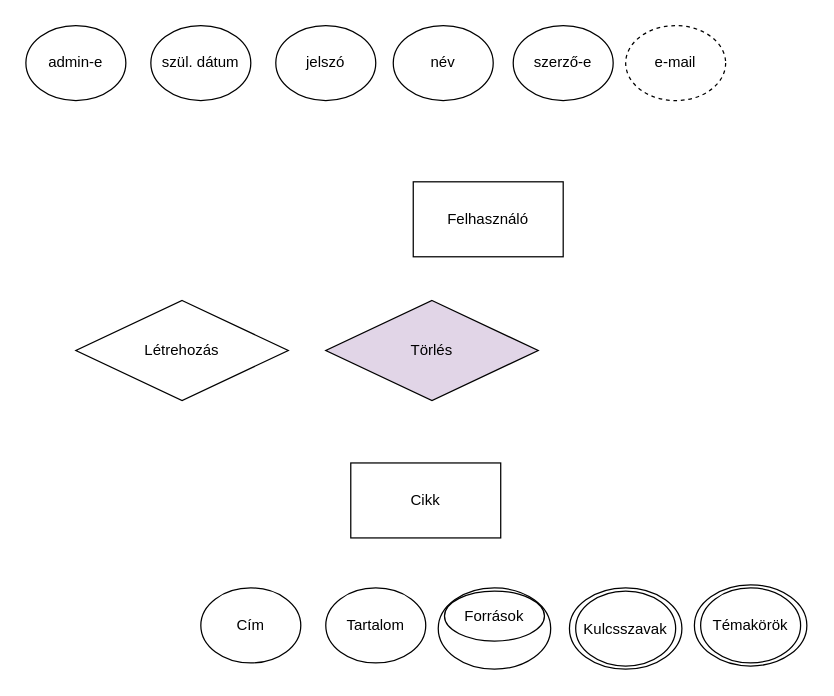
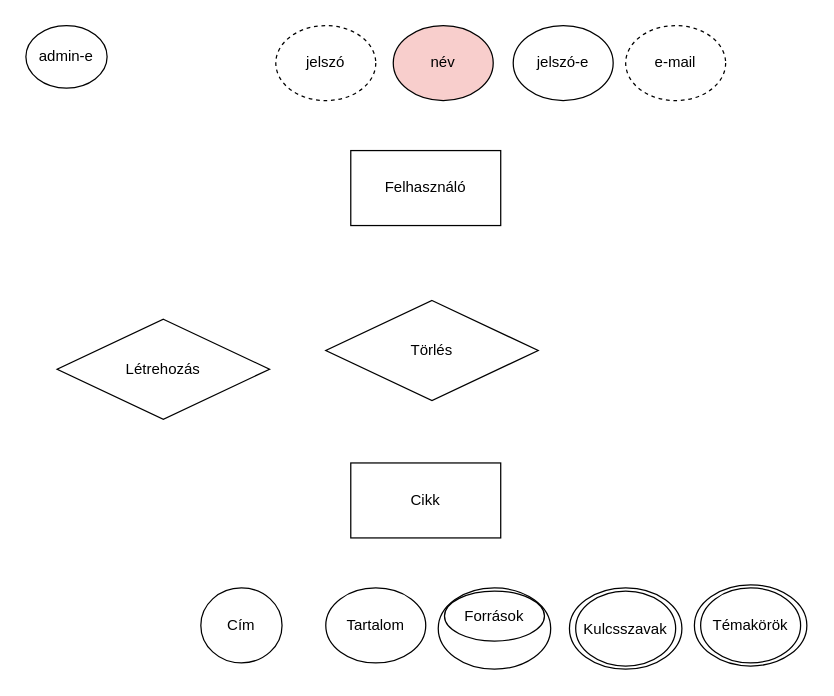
(76, 63) -> (66, 57)
(201, 63) -> none
(326, 63) -> (326, 63)
(443, 63) -> (443, 63)
(563, 63) -> (563, 63)
(488, 219) -> (426, 188)
(182, 351) -> (163, 369)
(432, 351) -> (432, 351)
(251, 626) -> (241, 626)
